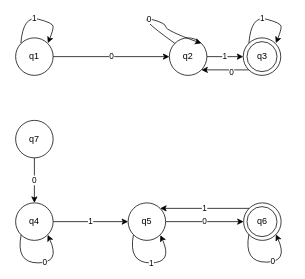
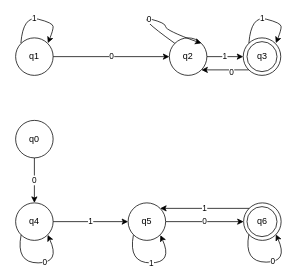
(34, 139) -> (34, 139)
